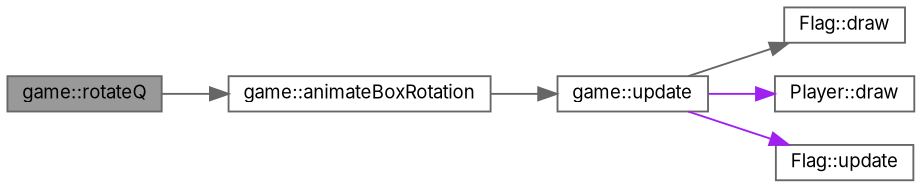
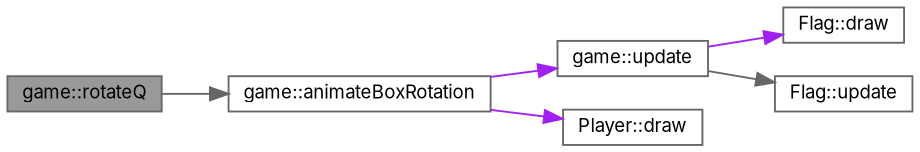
(729, 63) -> (736, 42)
(514, 94) -> (514, 74)
(732, 94) -> (517, 113)
(729, 125) -> (732, 75)
